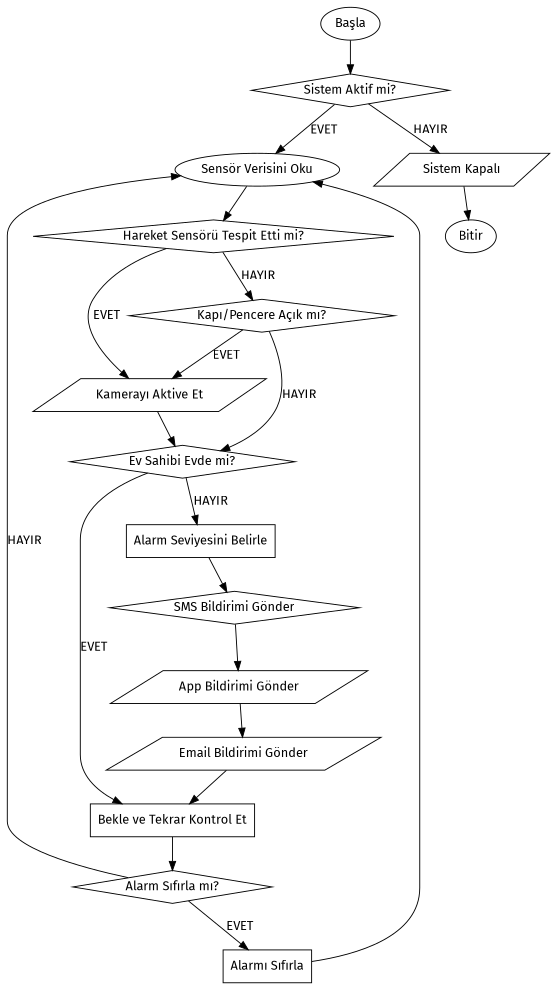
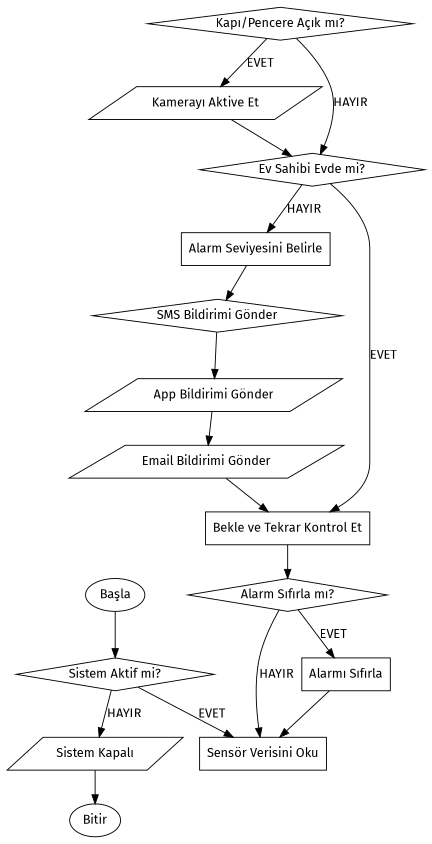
(257, 170) -> (263, 754)
(214, 236) -> none
